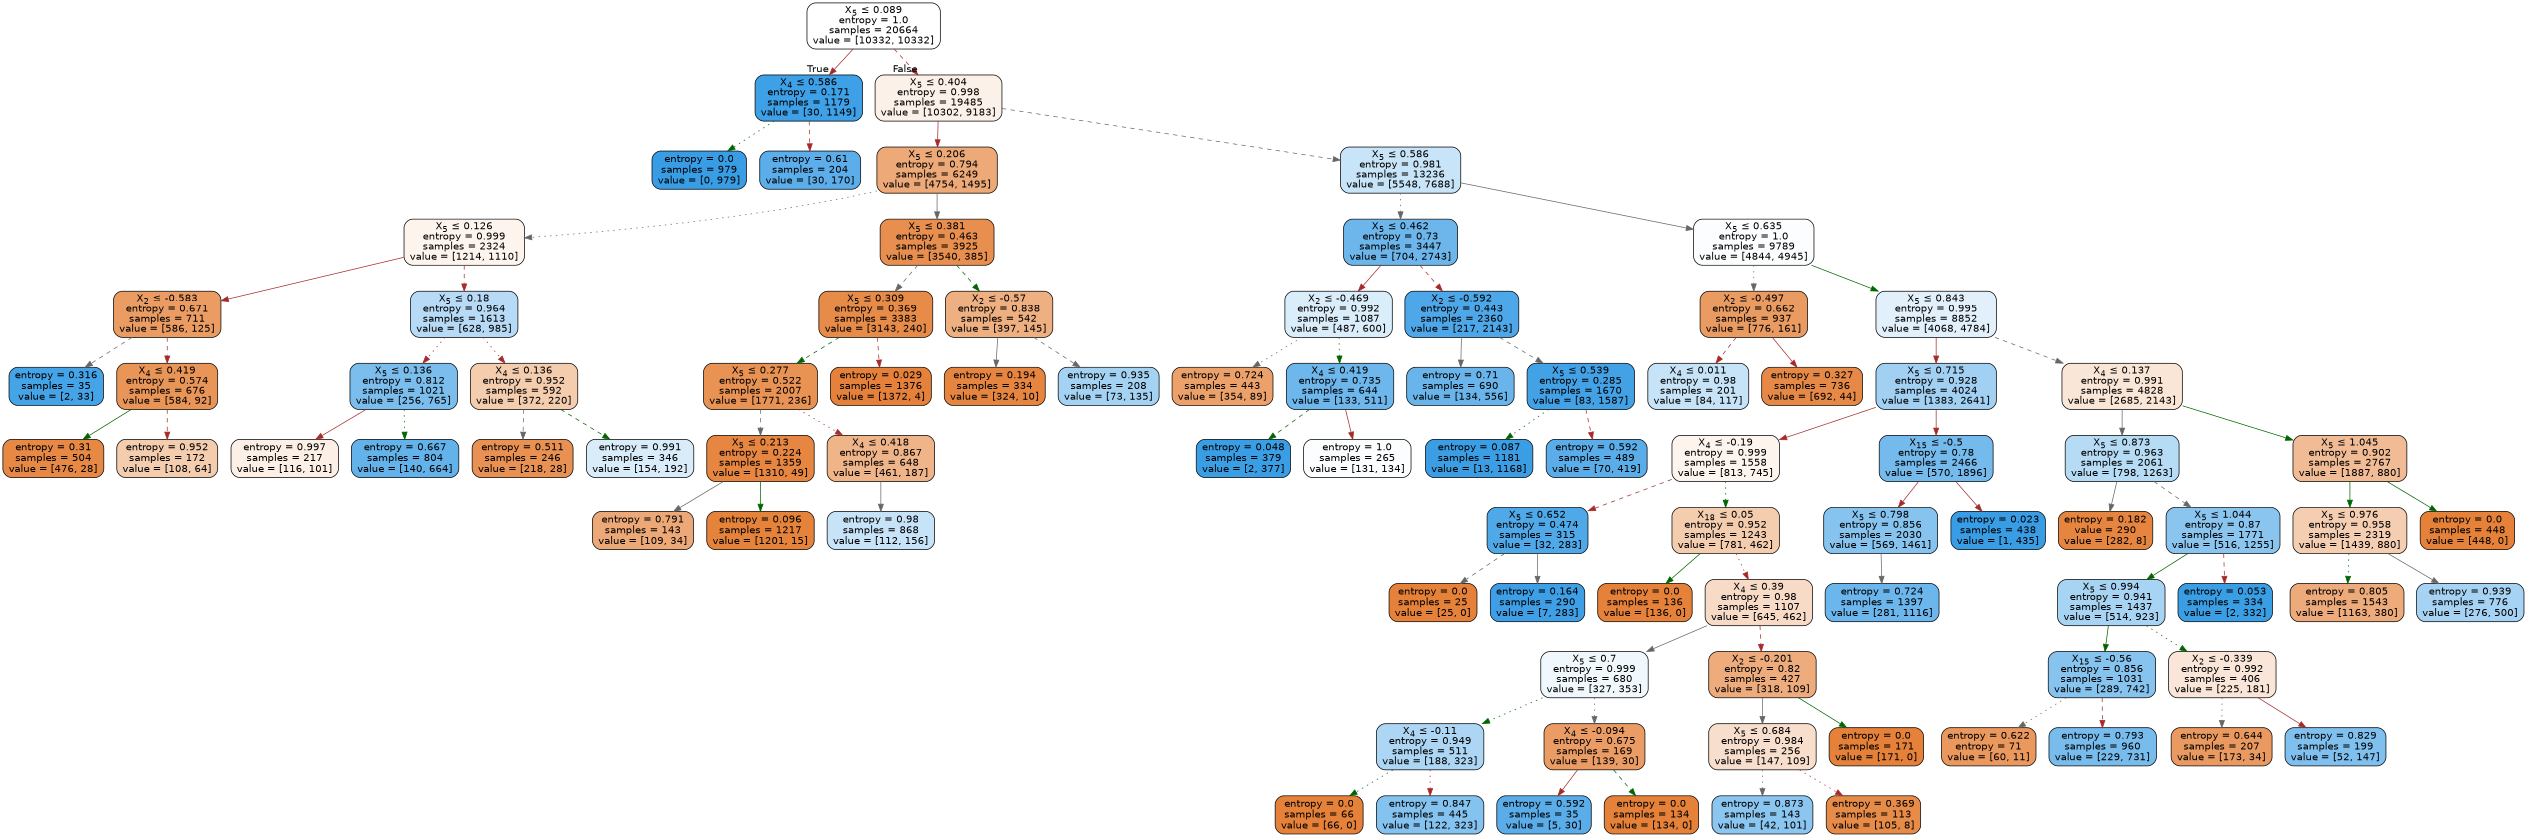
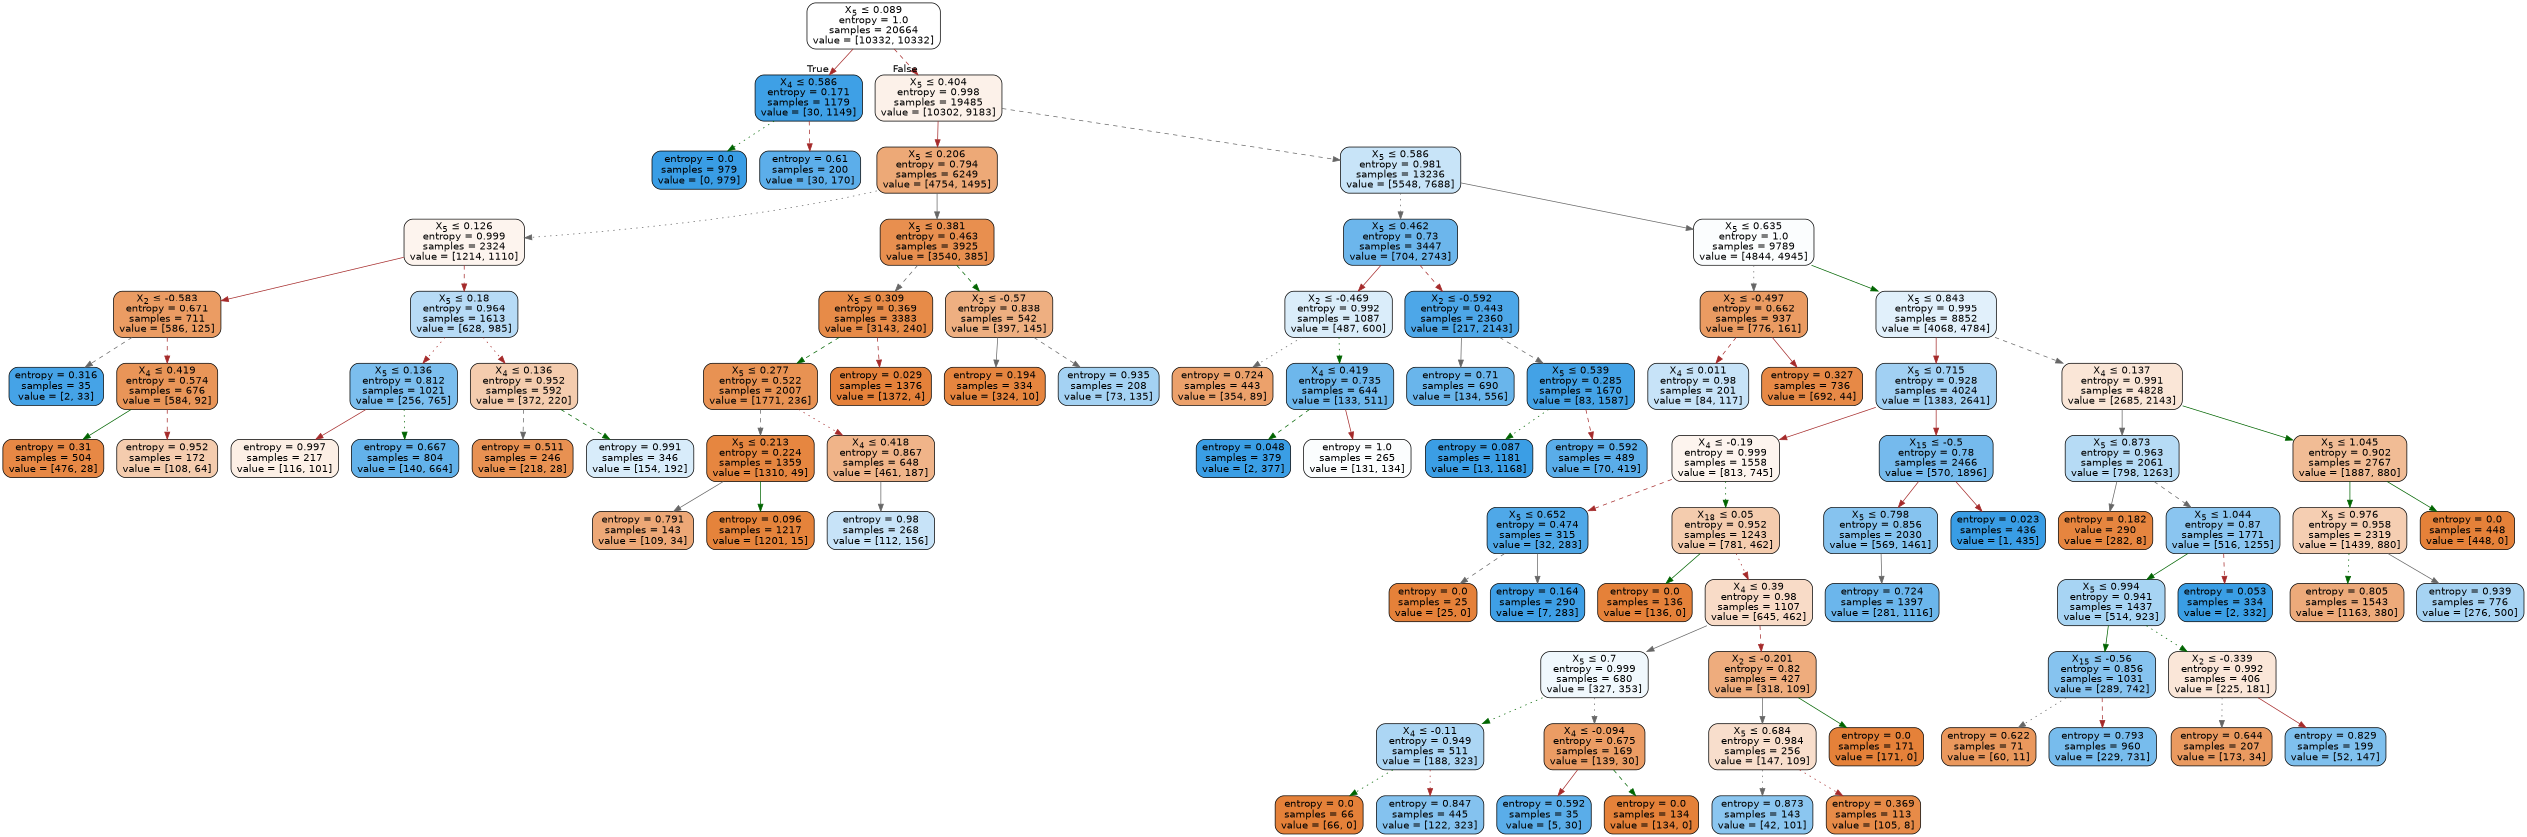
(810, 170) -> (810, 170)
(881, 530) -> (881, 530)
(1998, 530) -> (1998, 530)
(1989, 746) -> (1989, 746)
